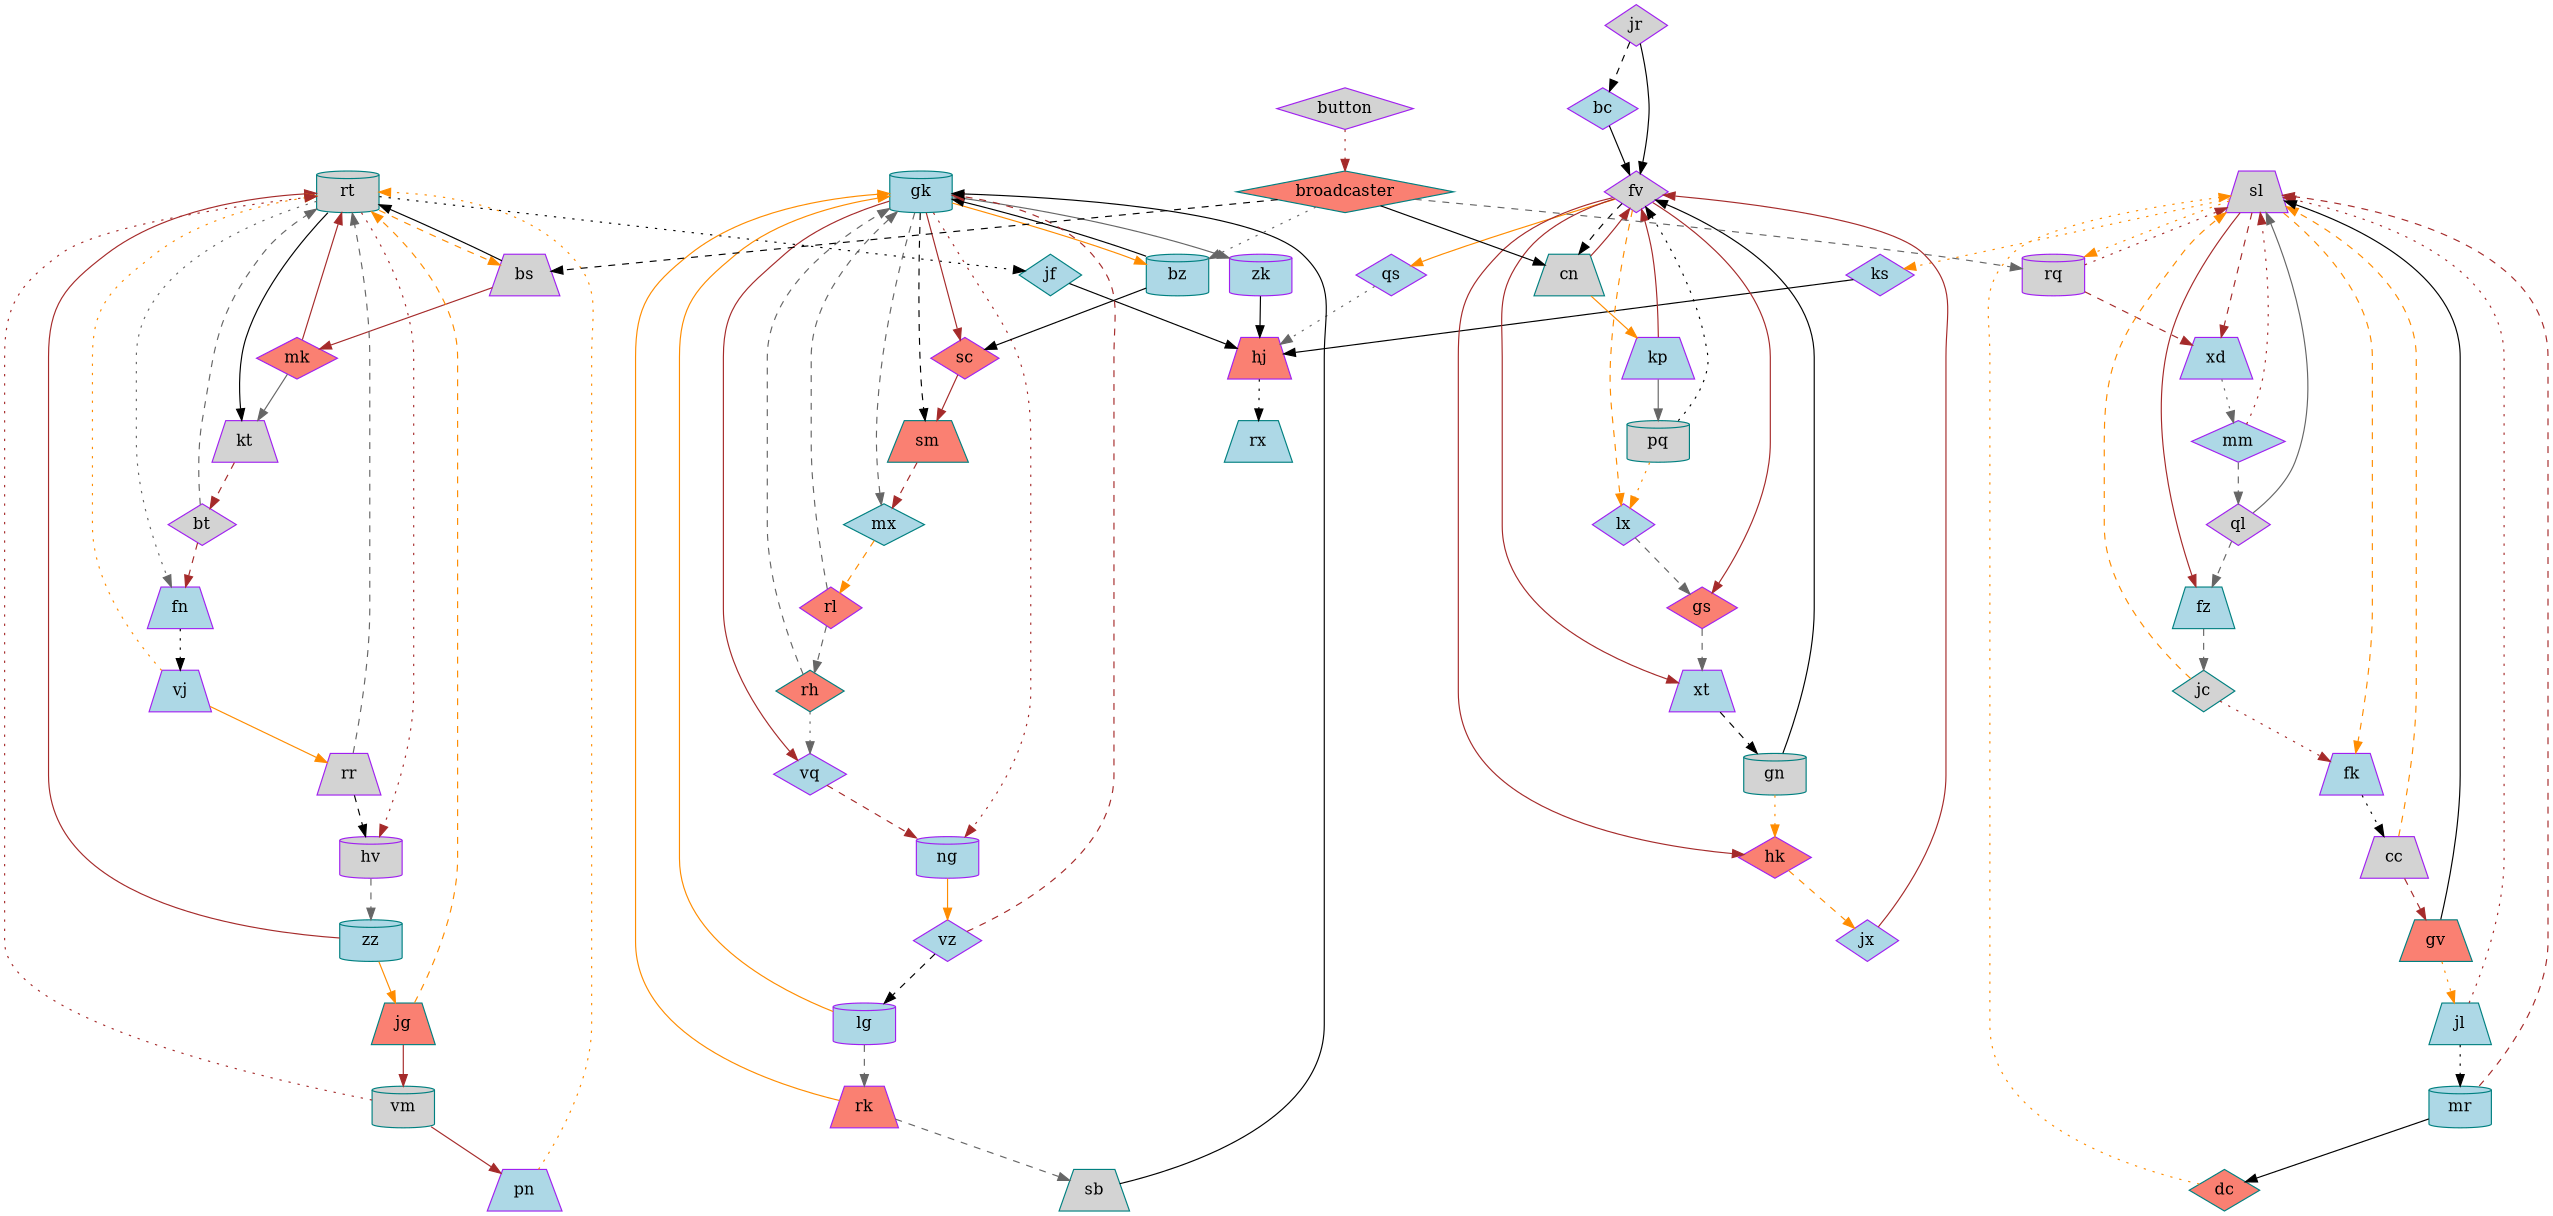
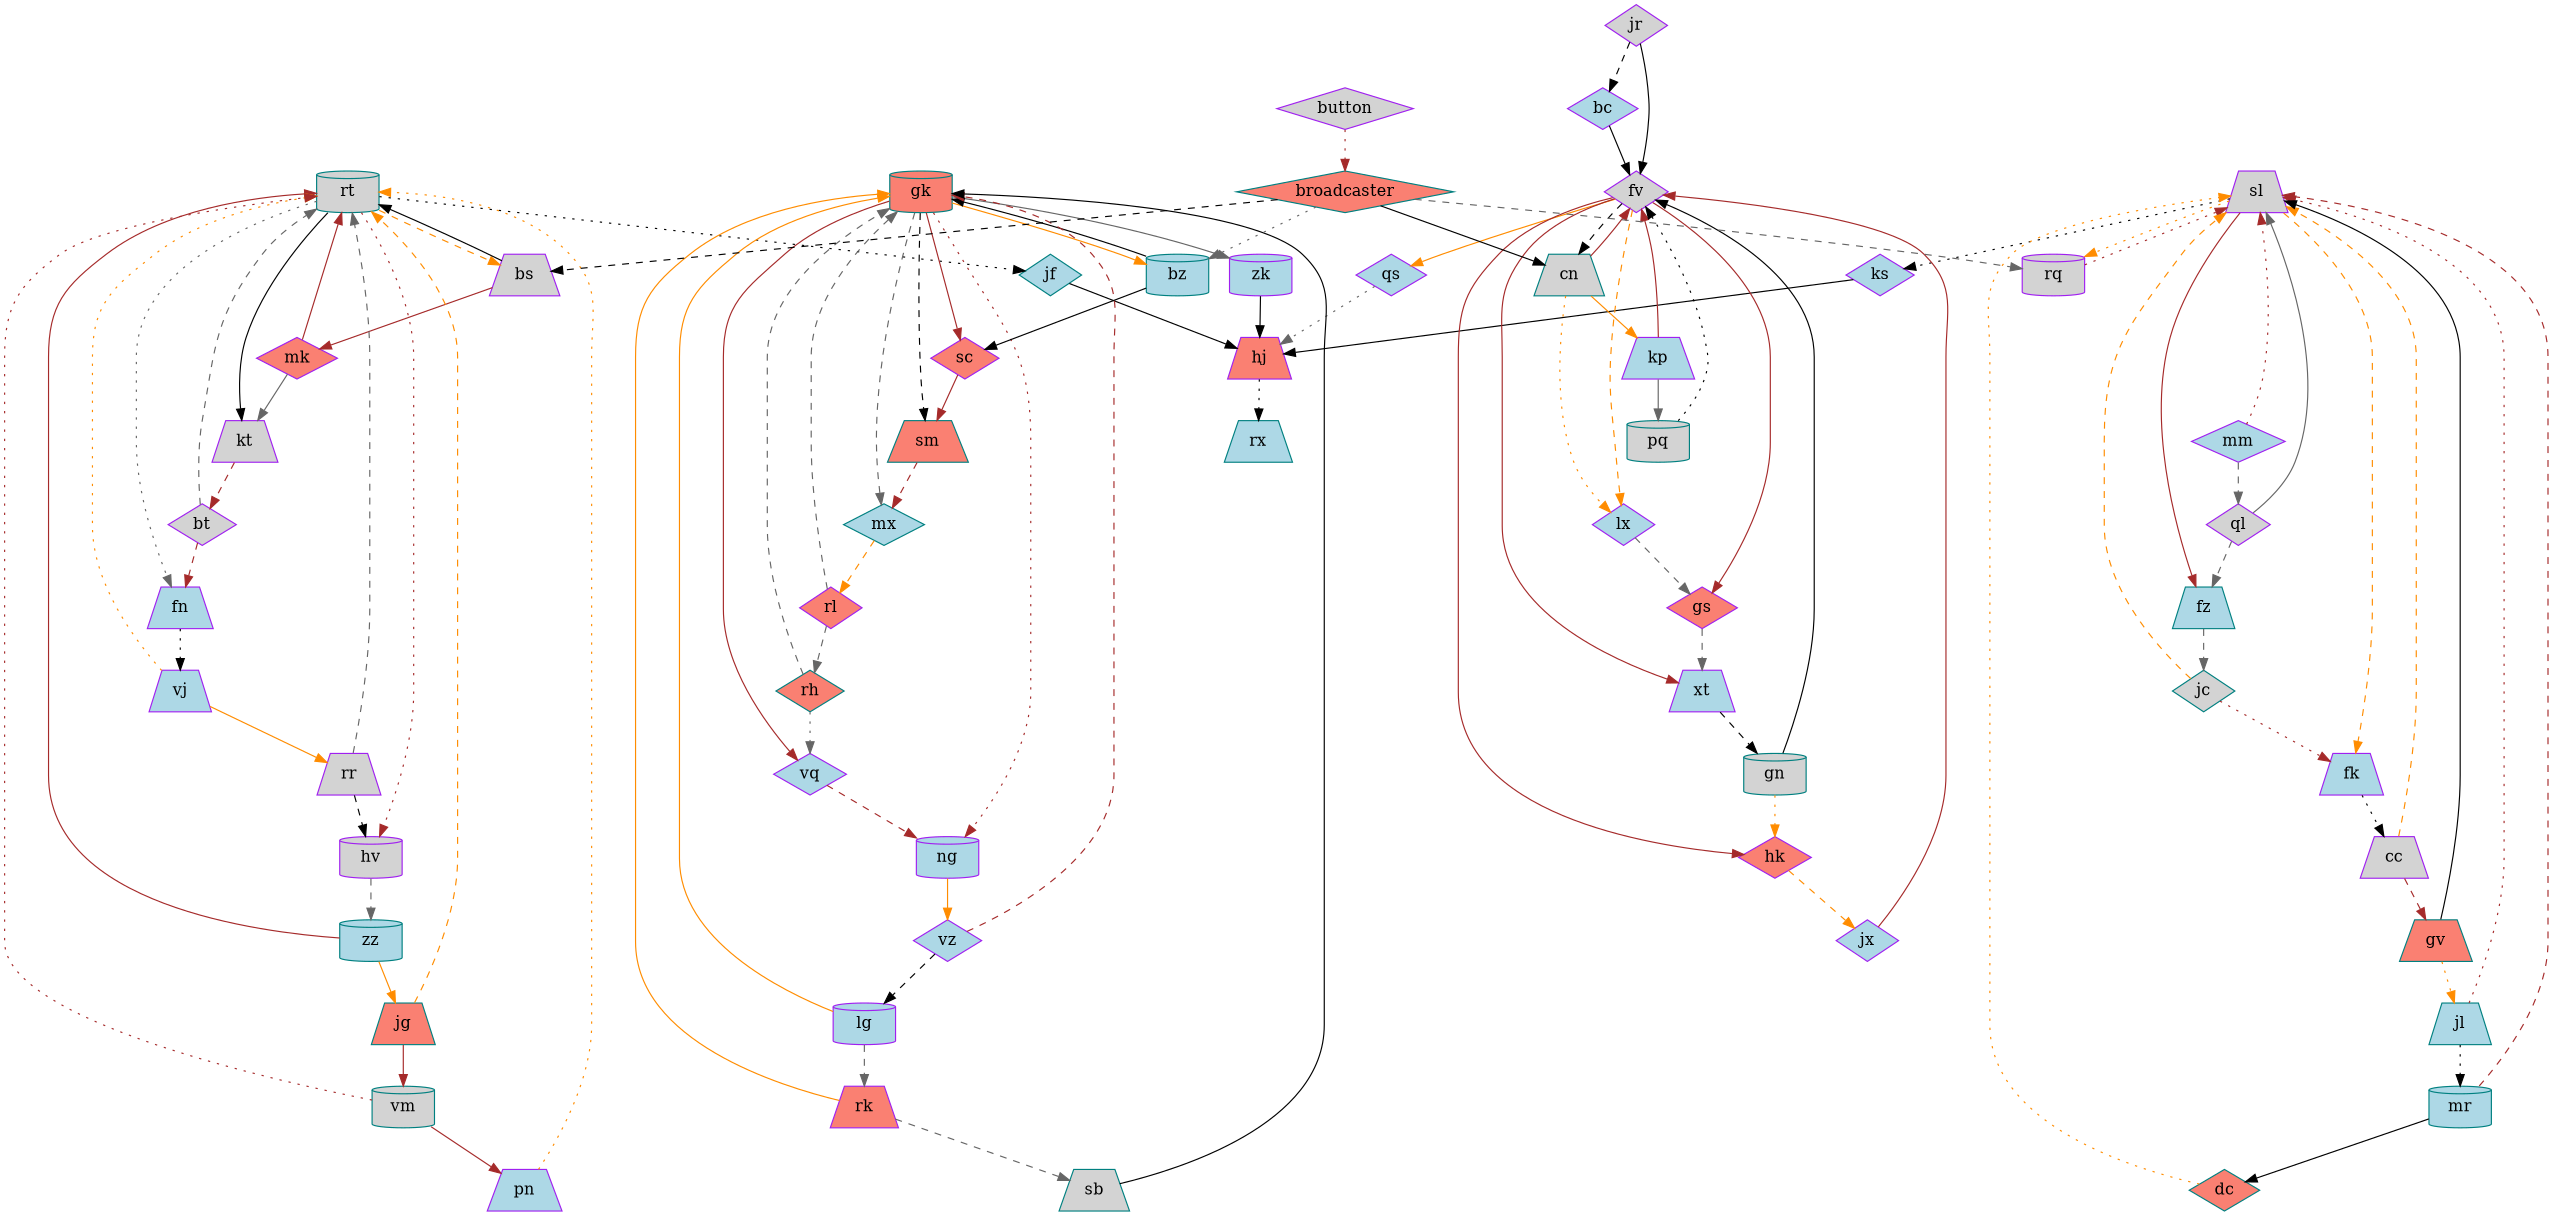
(921, 192) -> (921, 192)
(2088, 229) -> (2088, 229)
(2216, 358) -> none
(1642, 480) -> (1562, 405)
